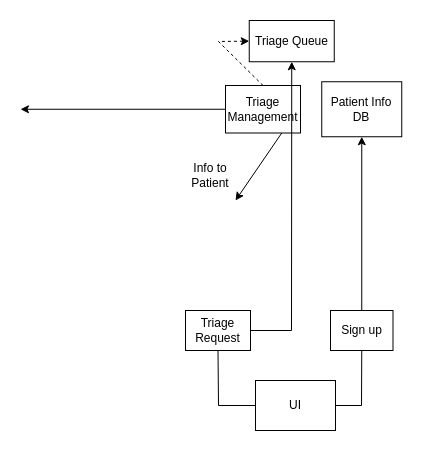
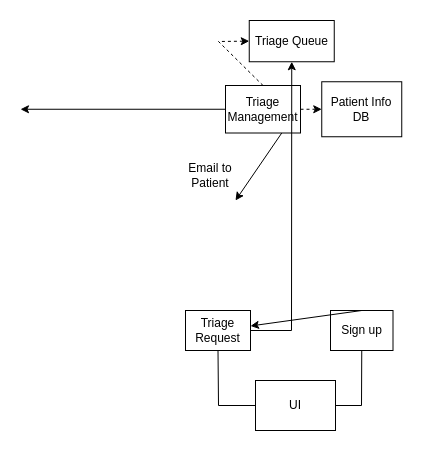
none -> (308, 109)
(211, 176) -> (211, 176)
(362, 227) -> (310, 318)
